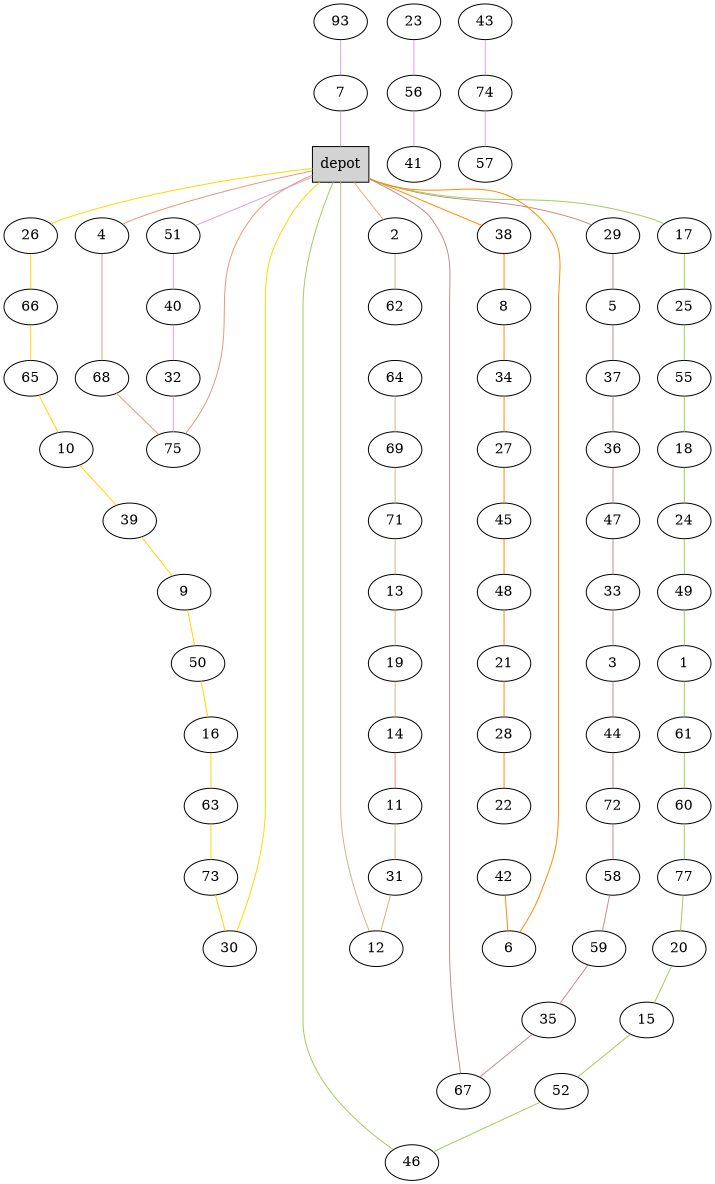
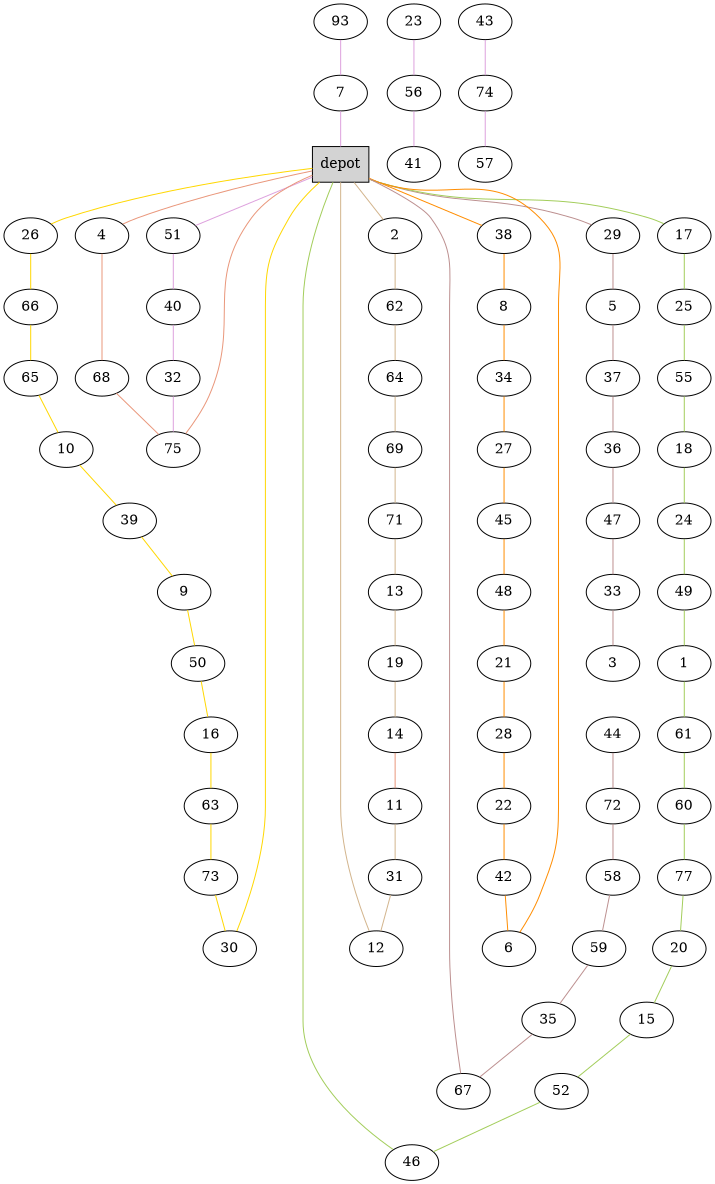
none -> (395, 343)
(613, 699) -> none
none -> (504, 842)
